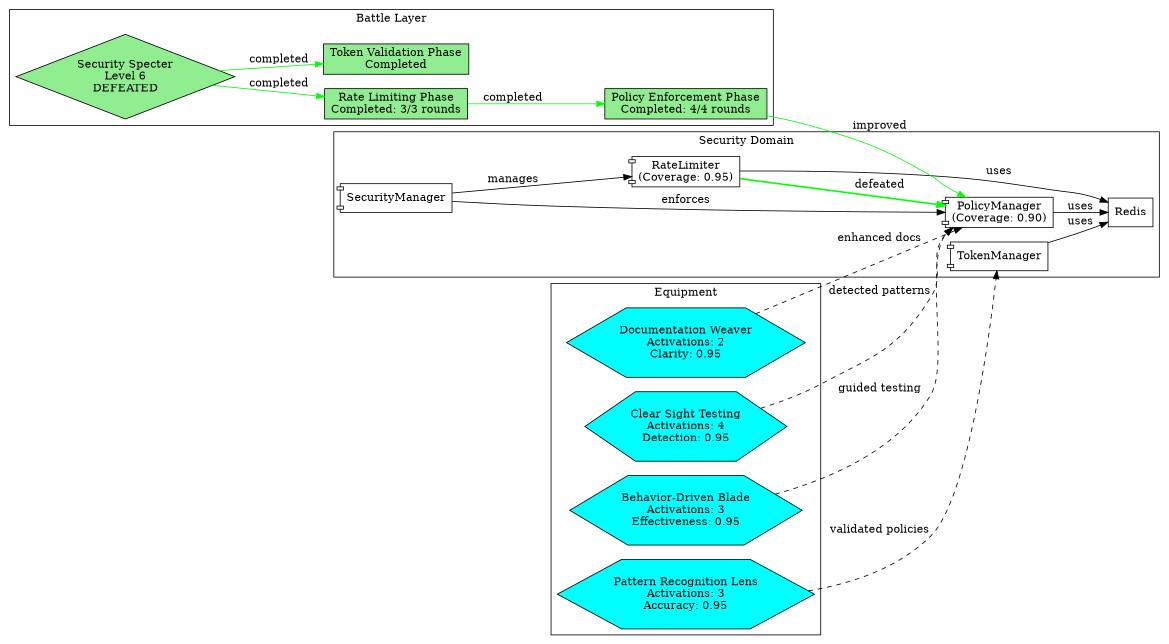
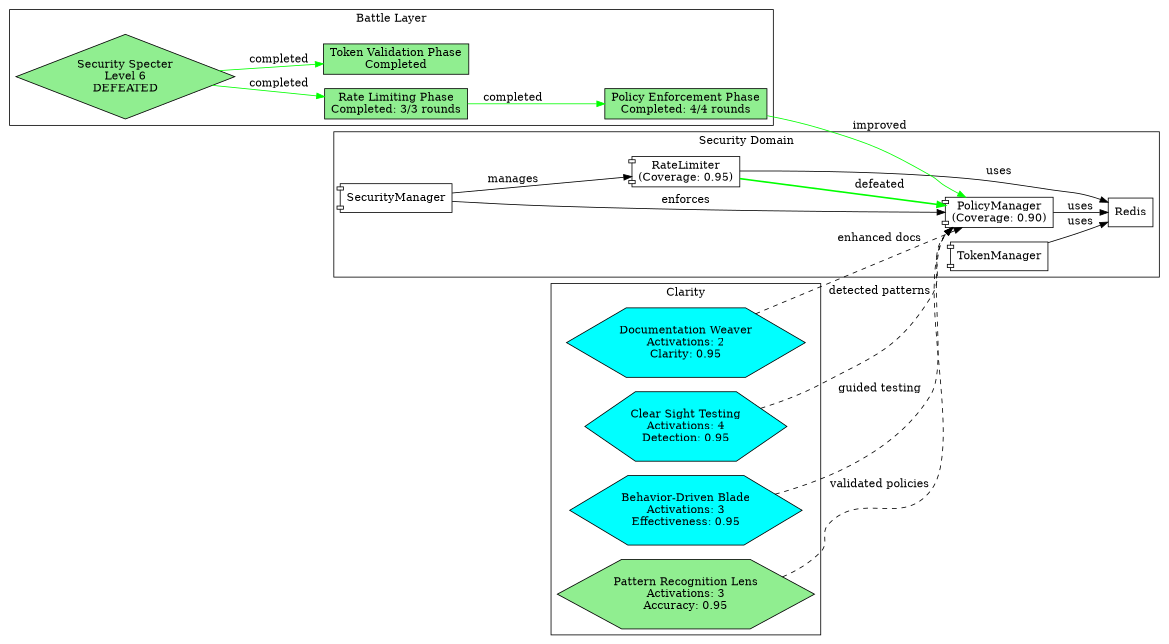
(686, 293) -> (686, 293)
(959, 477) -> (941, 456)
(686, 594) -> (686, 594)
